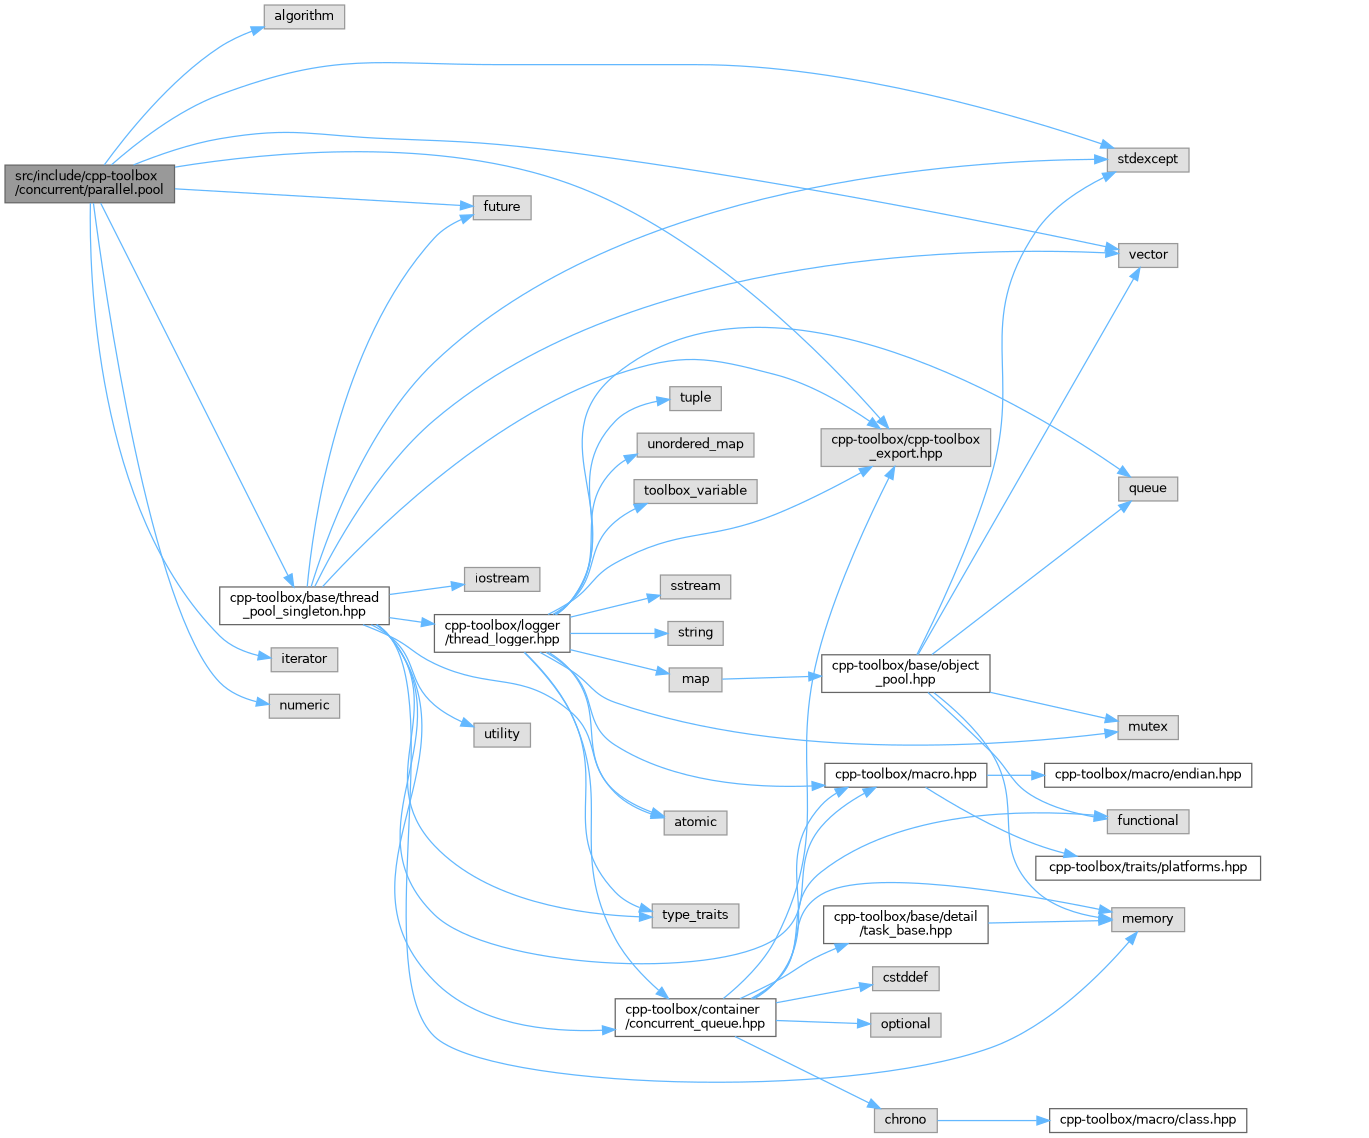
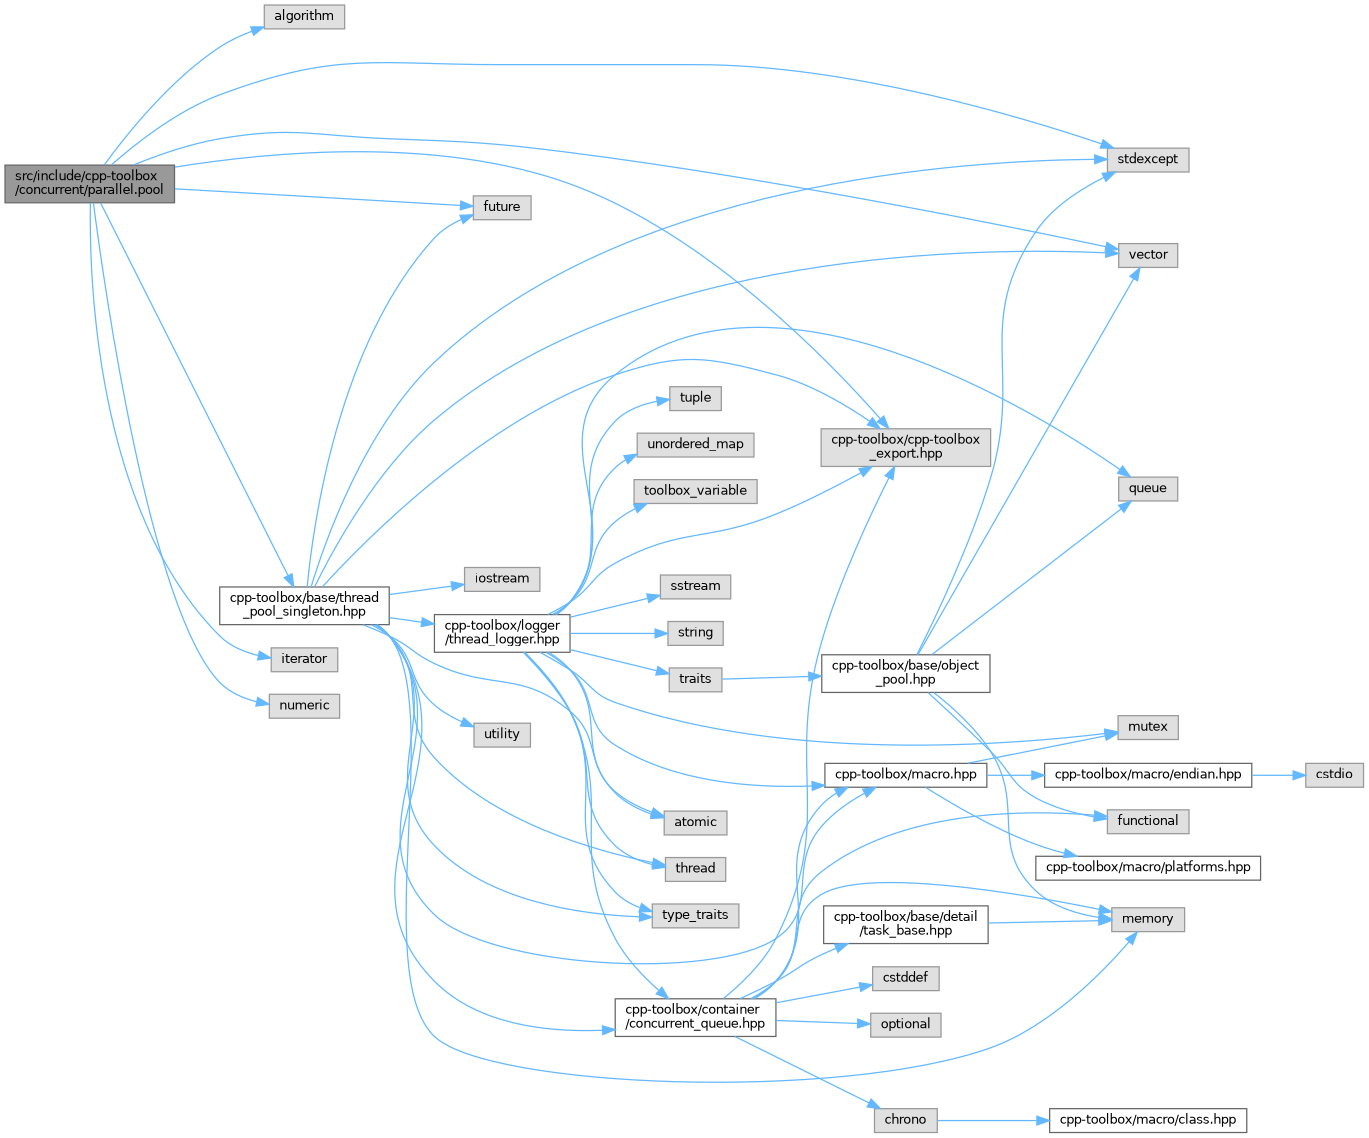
(696, 680) -> (696, 680)
(1048, 705) -> (1036, 750)
none -> (1335, 775)
(1148, 868) -> (1148, 868)
none -> (696, 869)
